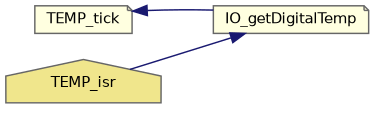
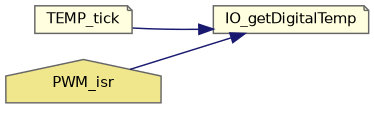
(180, 10) -> (166, 29)
(83, 83) -> (83, 83)
